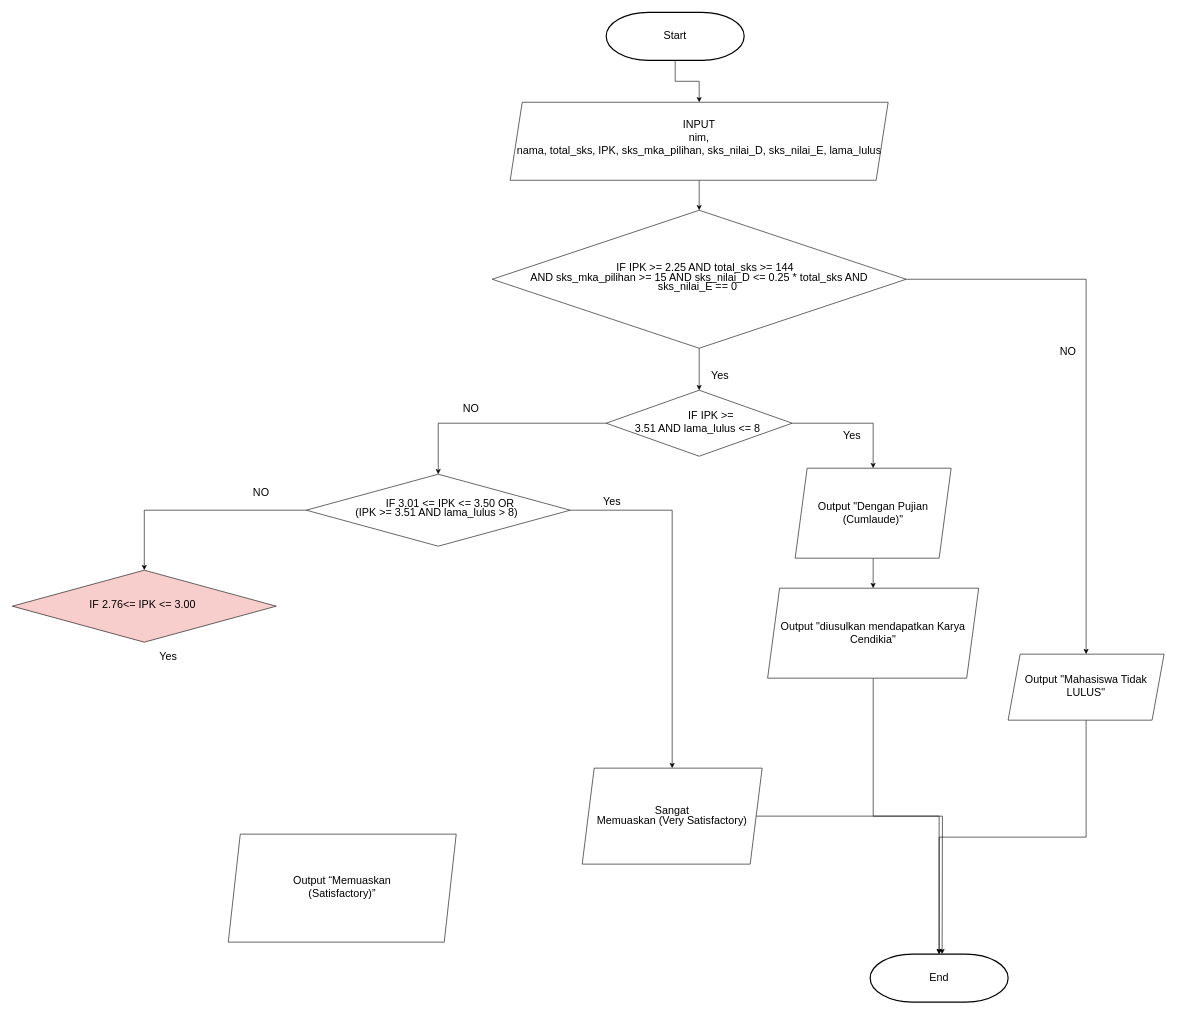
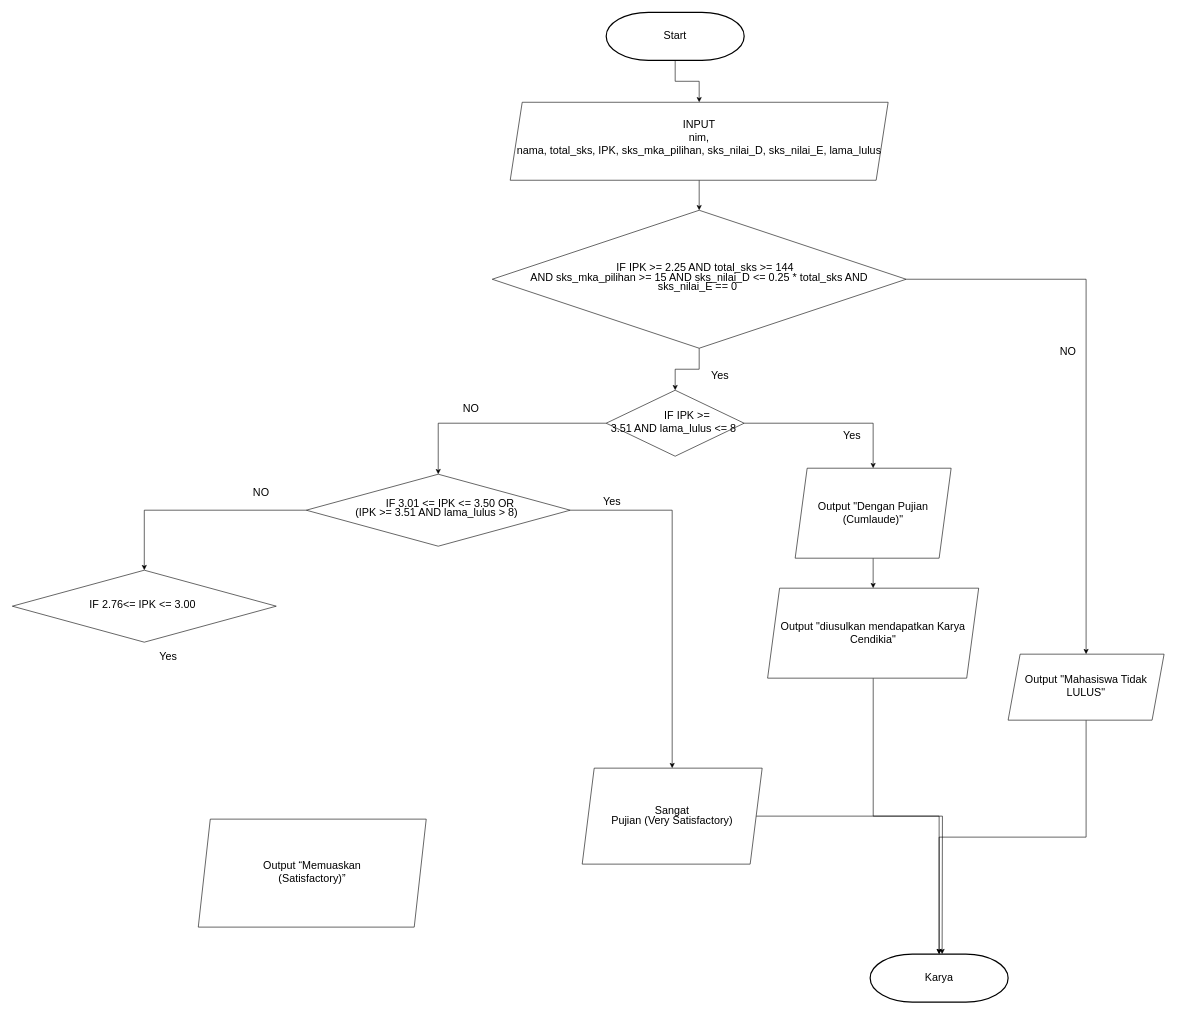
(699, 423) -> (675, 423)
(144, 606) -> (144, 606)
(672, 816) -> (672, 816)
(342, 888) -> (312, 873)
(939, 978) -> (939, 978)
